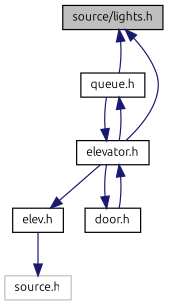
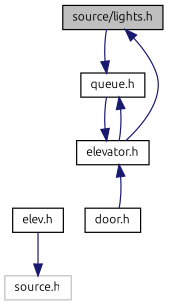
(121, 57) -> (105, 45)
(105, 181) -> none
(80, 182) -> none
